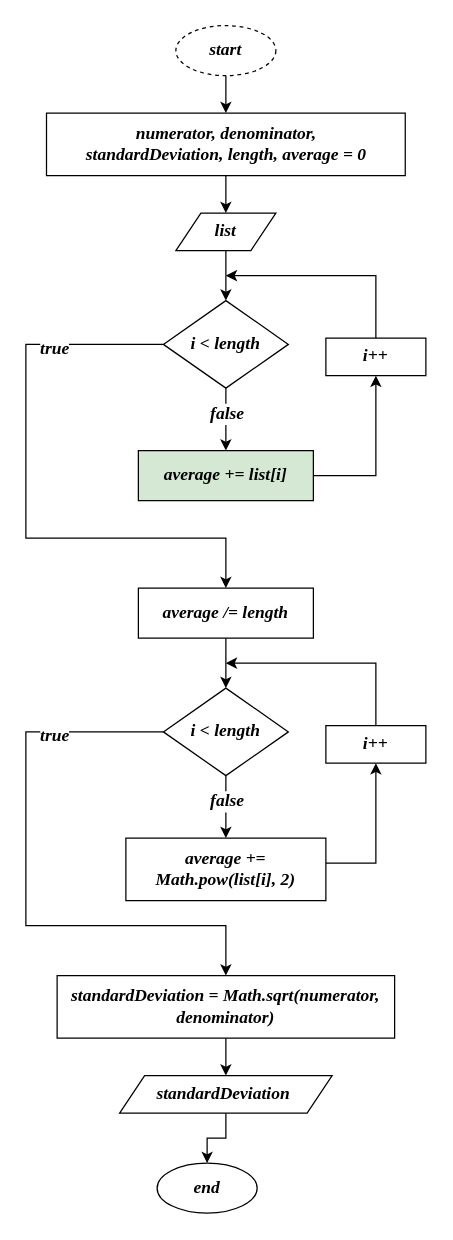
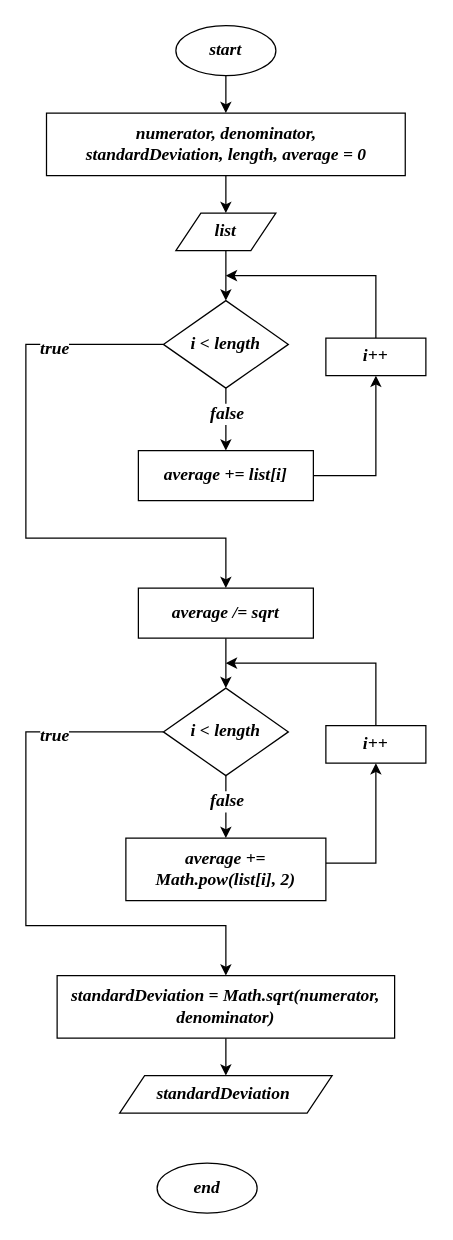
(226, 51) -> (226, 51)
(226, 476) -> (226, 476)
(226, 613) -> (226, 613)
(220, 1138) -> none
